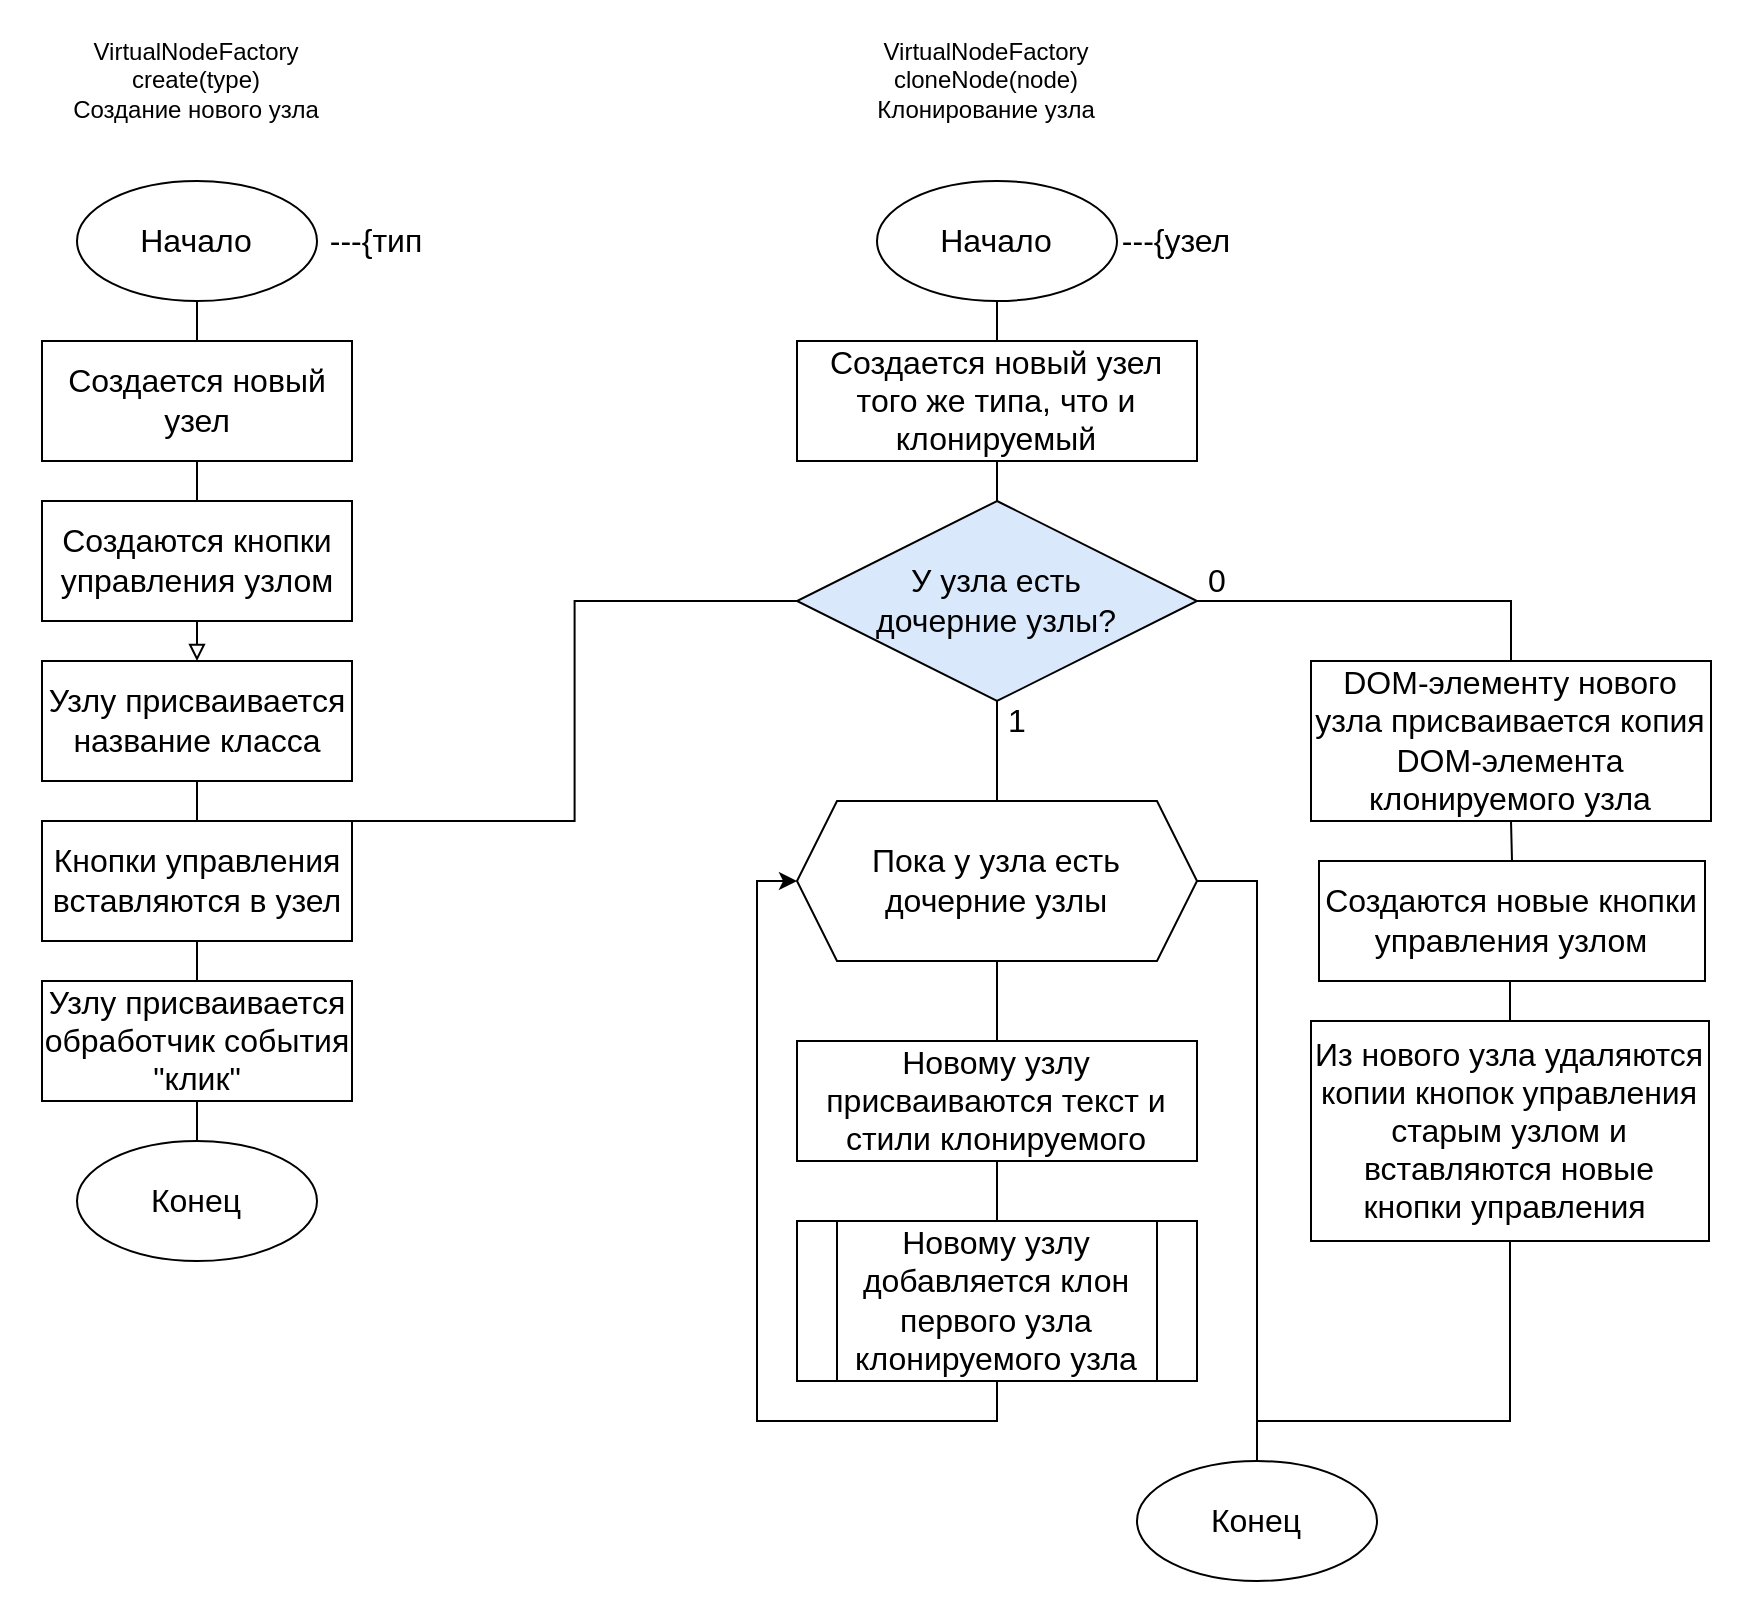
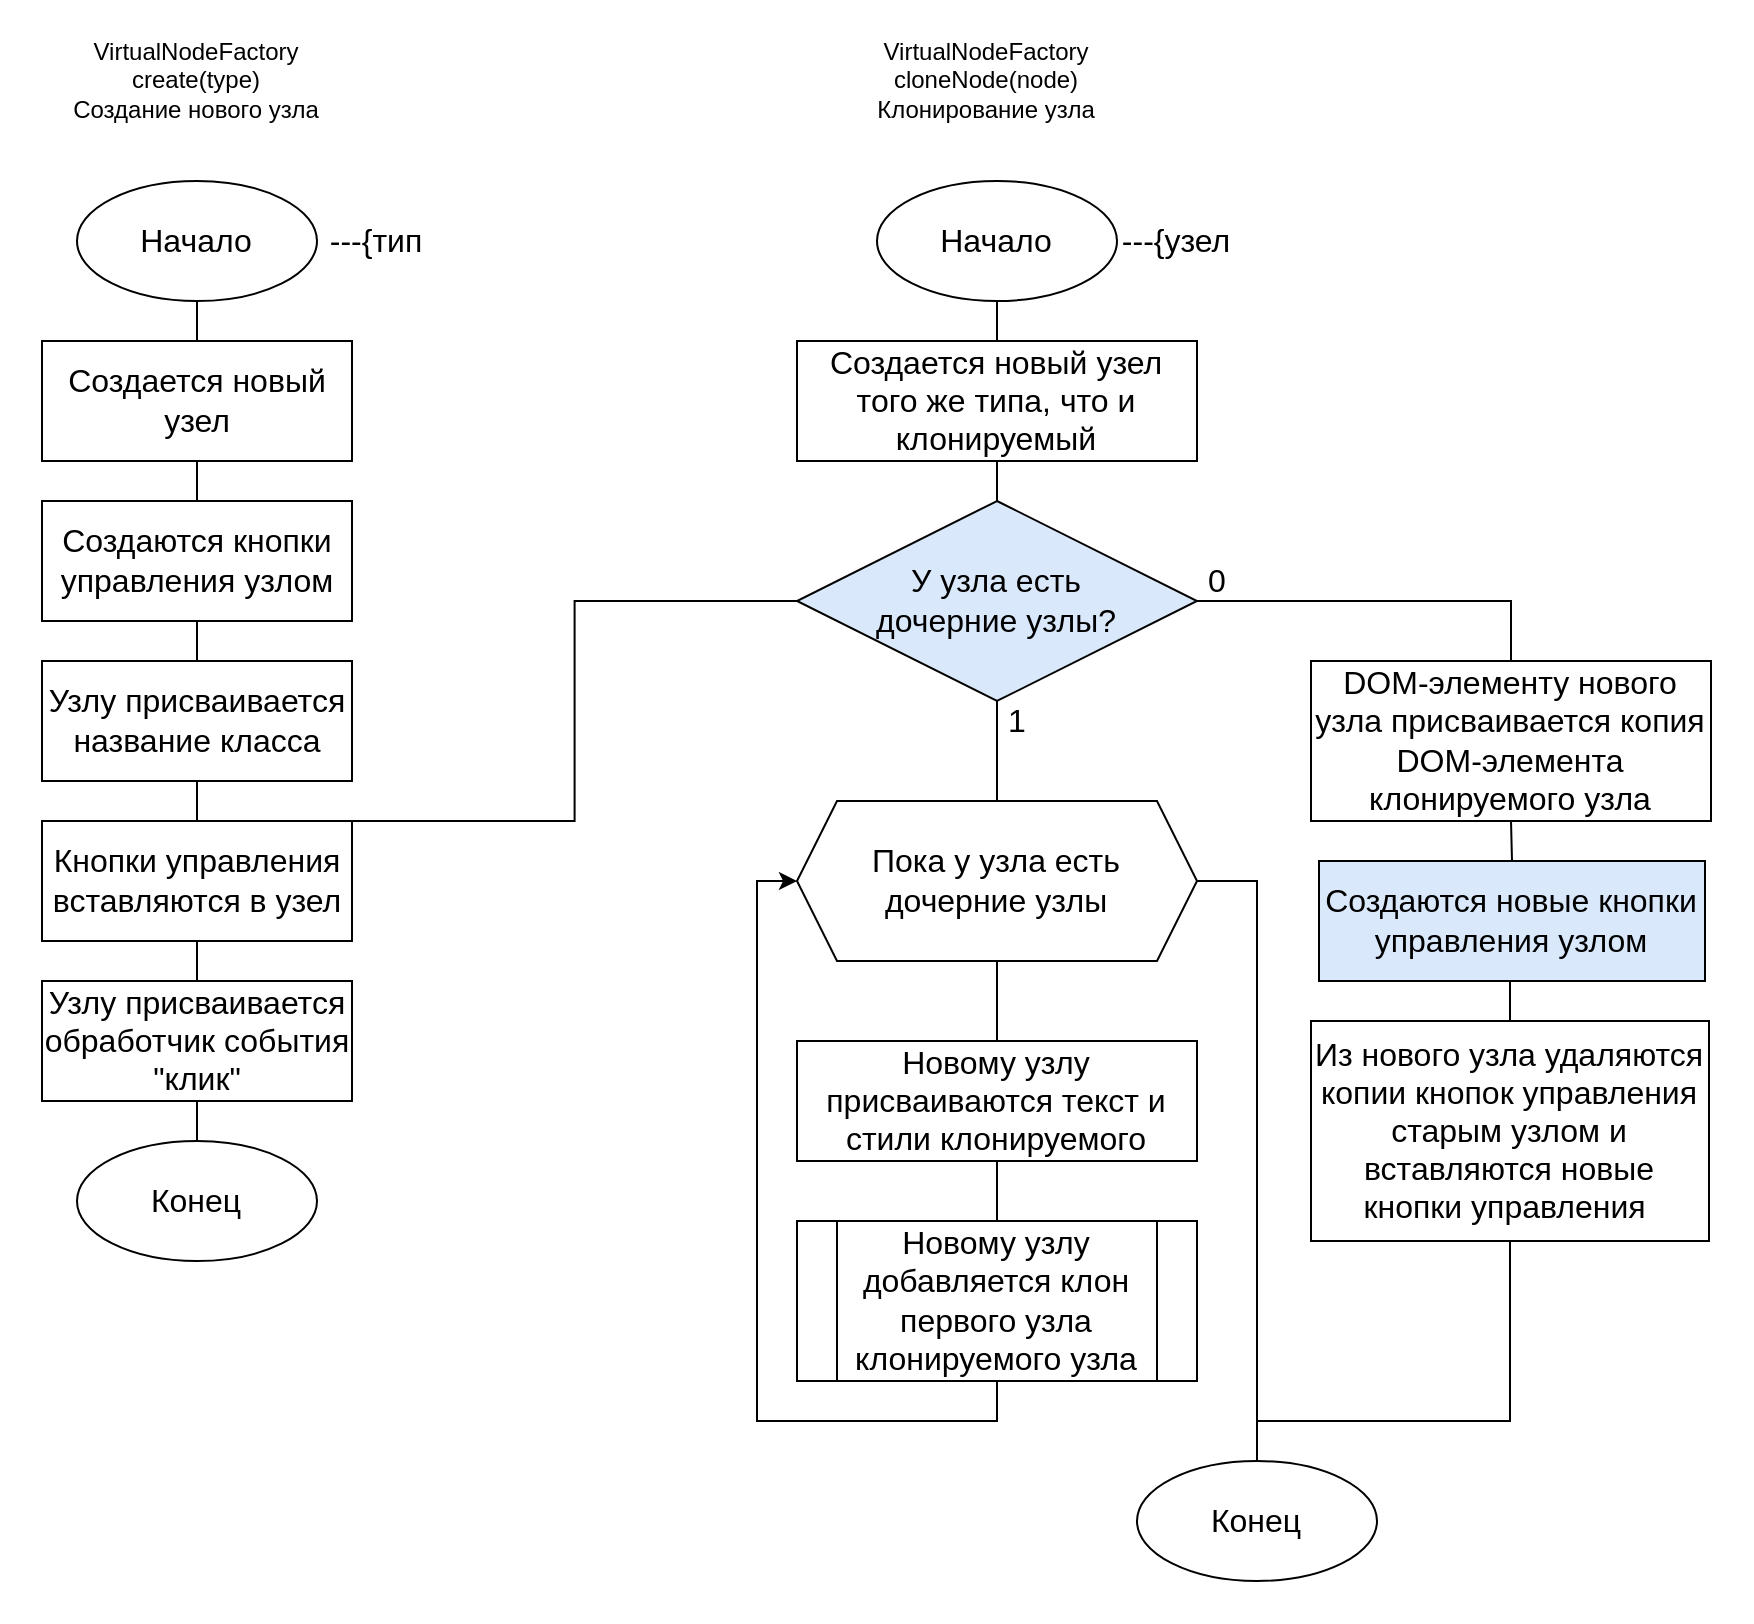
(197, 643) -> (197, 650)
(1512, 921) -> (1512, 921)
